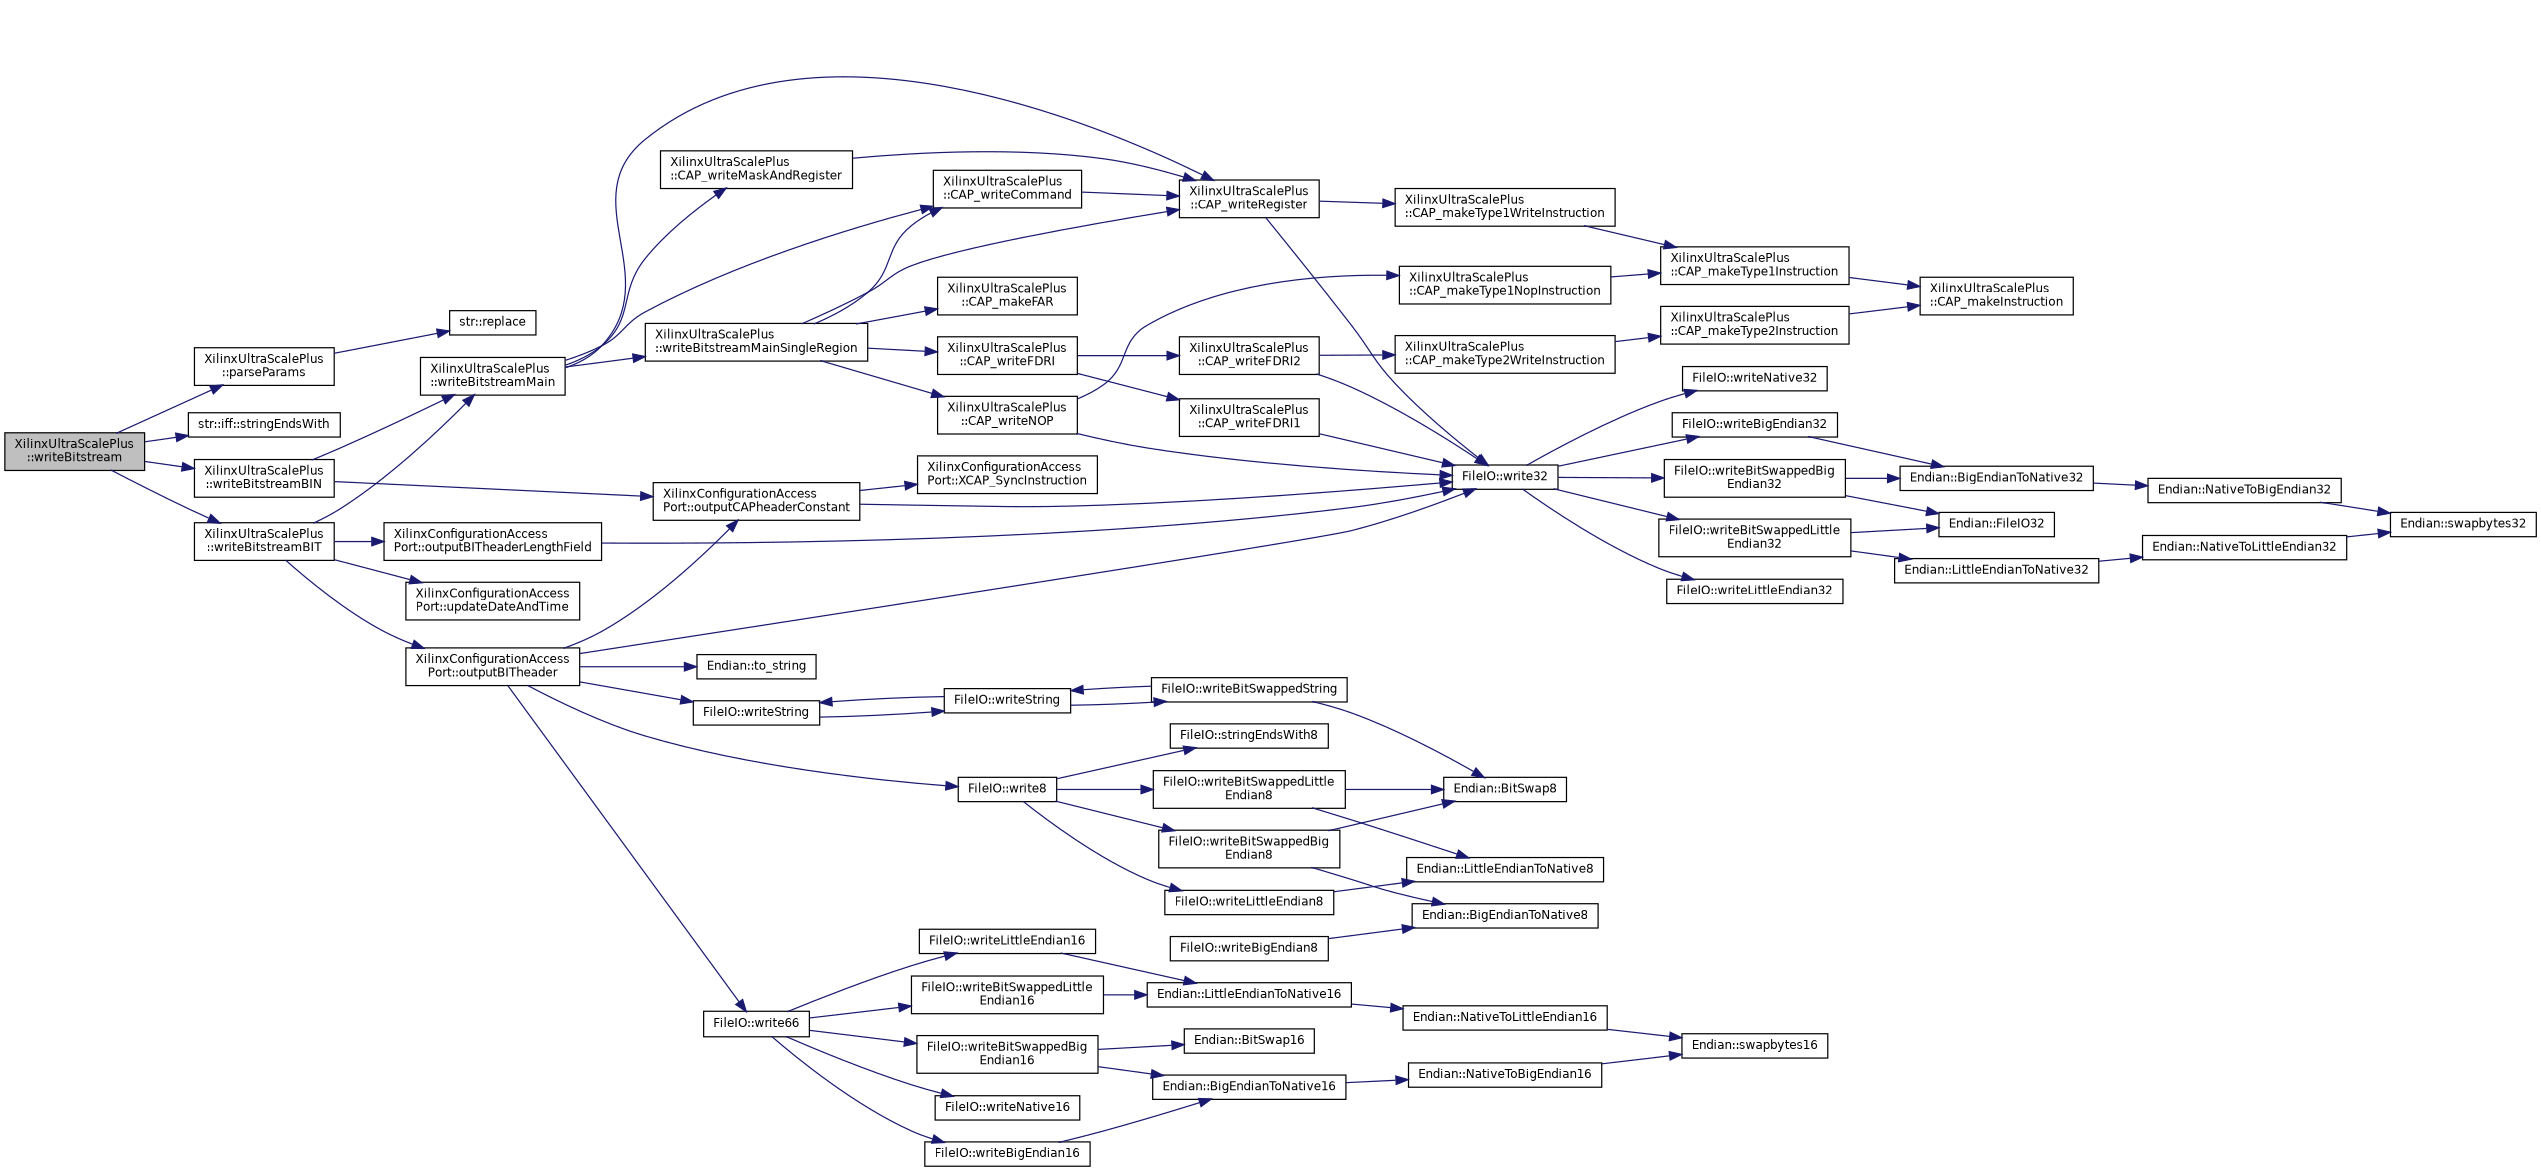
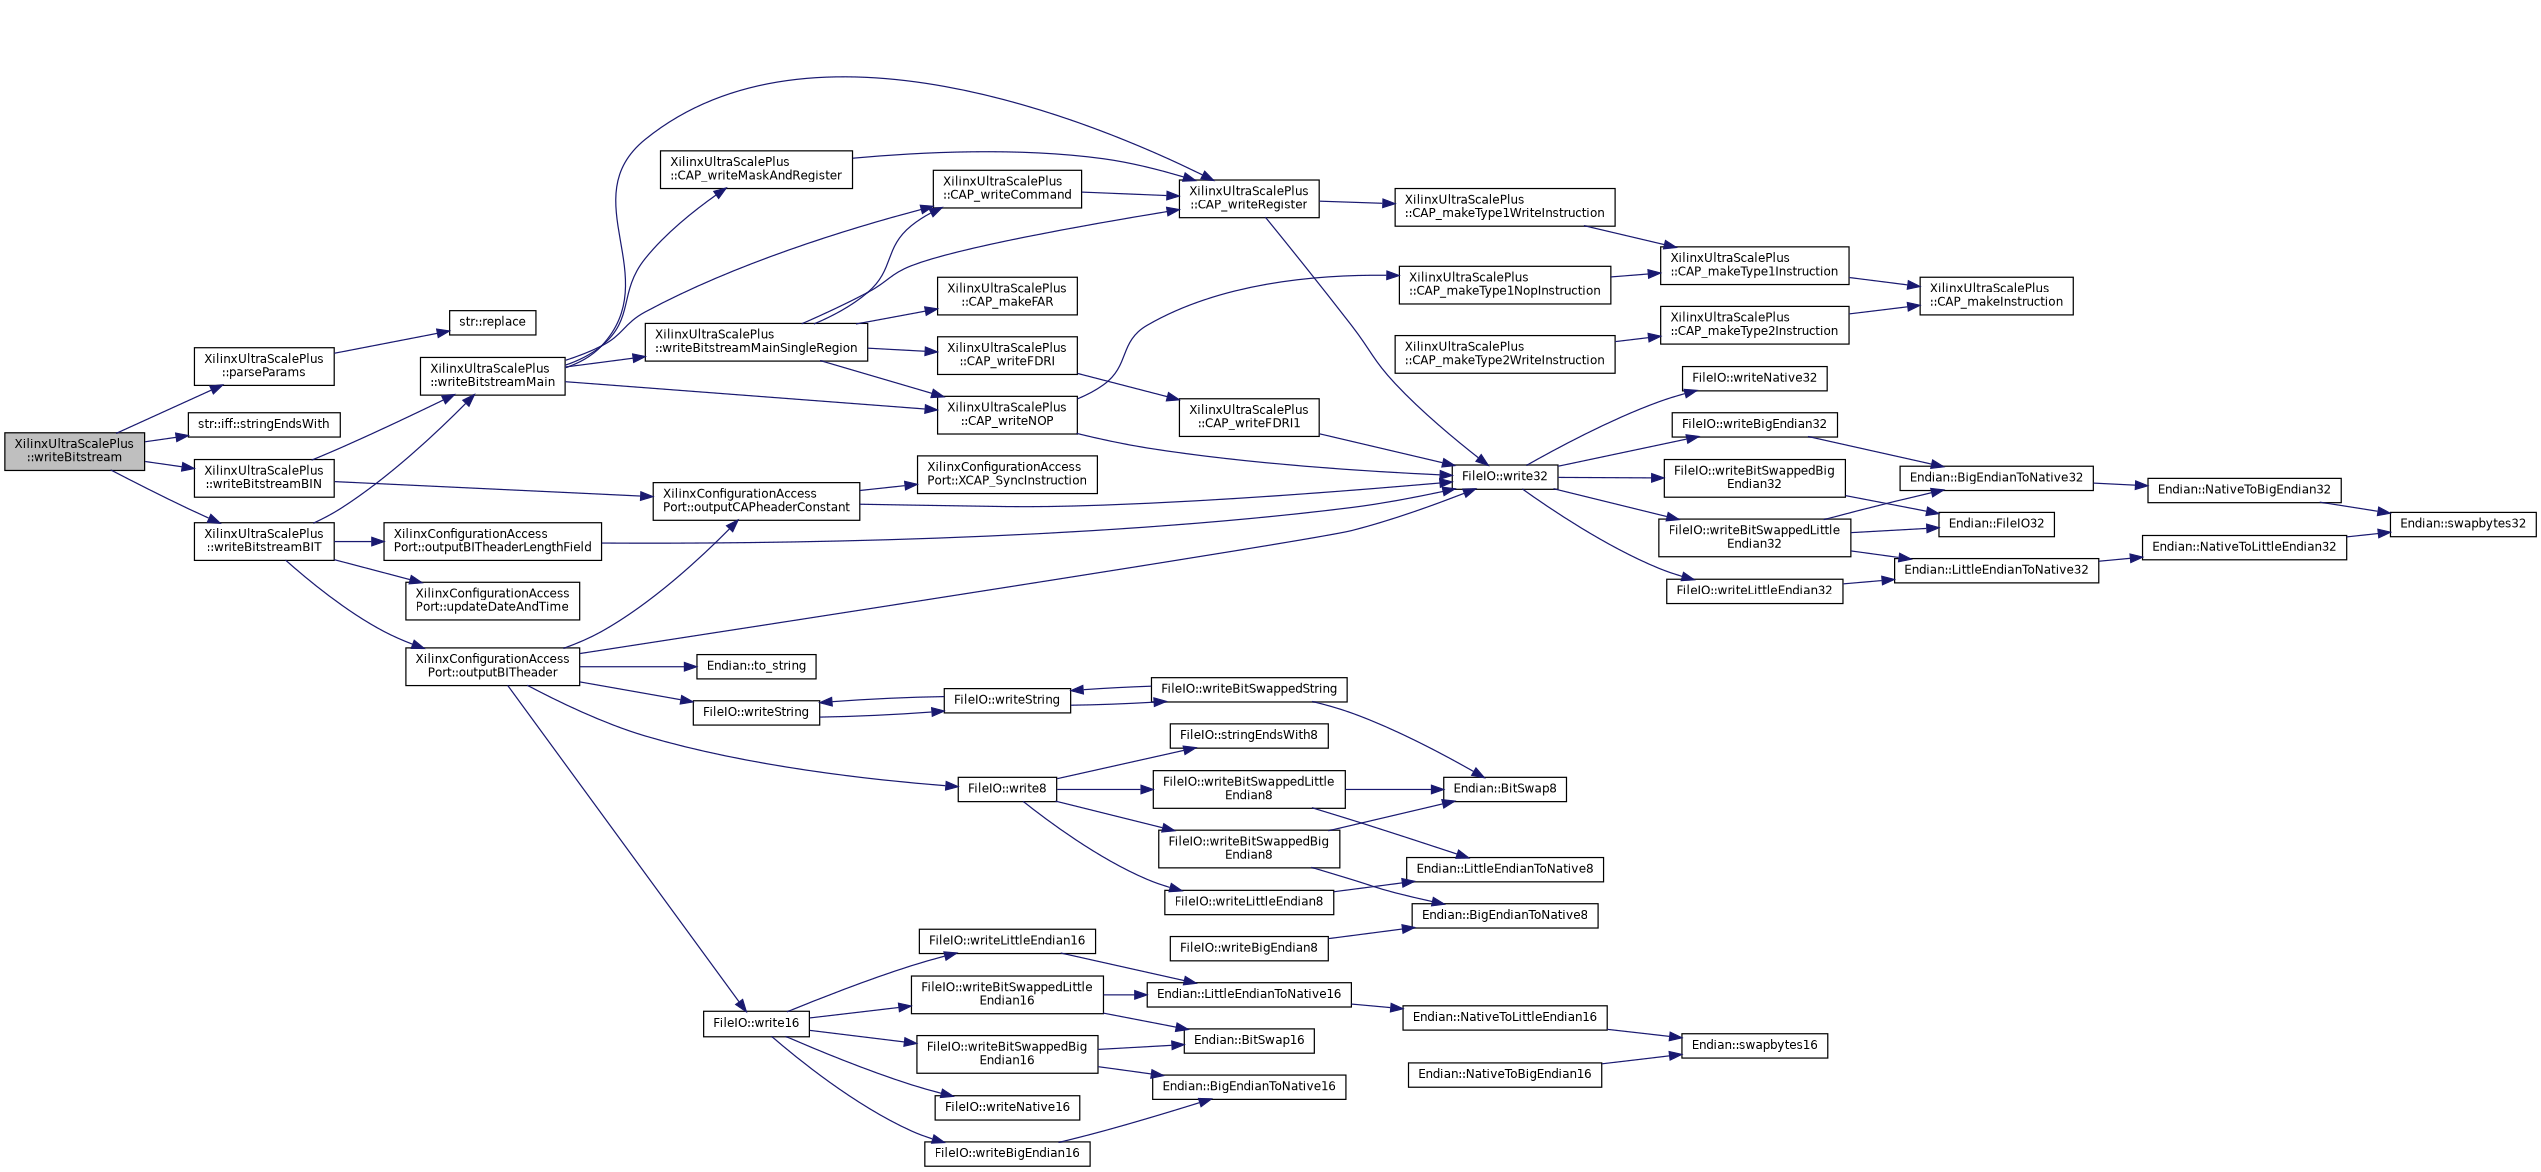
(1249, 356) -> none
none -> (745, 395)
(1866, 478) -> (1869, 508)
none -> (1863, 582)
none -> (1140, 1020)
(757, 1024) -> (757, 1024)
(1371, 1081) -> none
